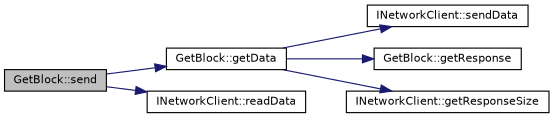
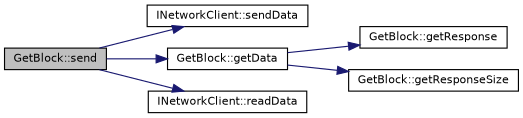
(332, 38) -> (136, 39)
(448, 102) -> (434, 80)
